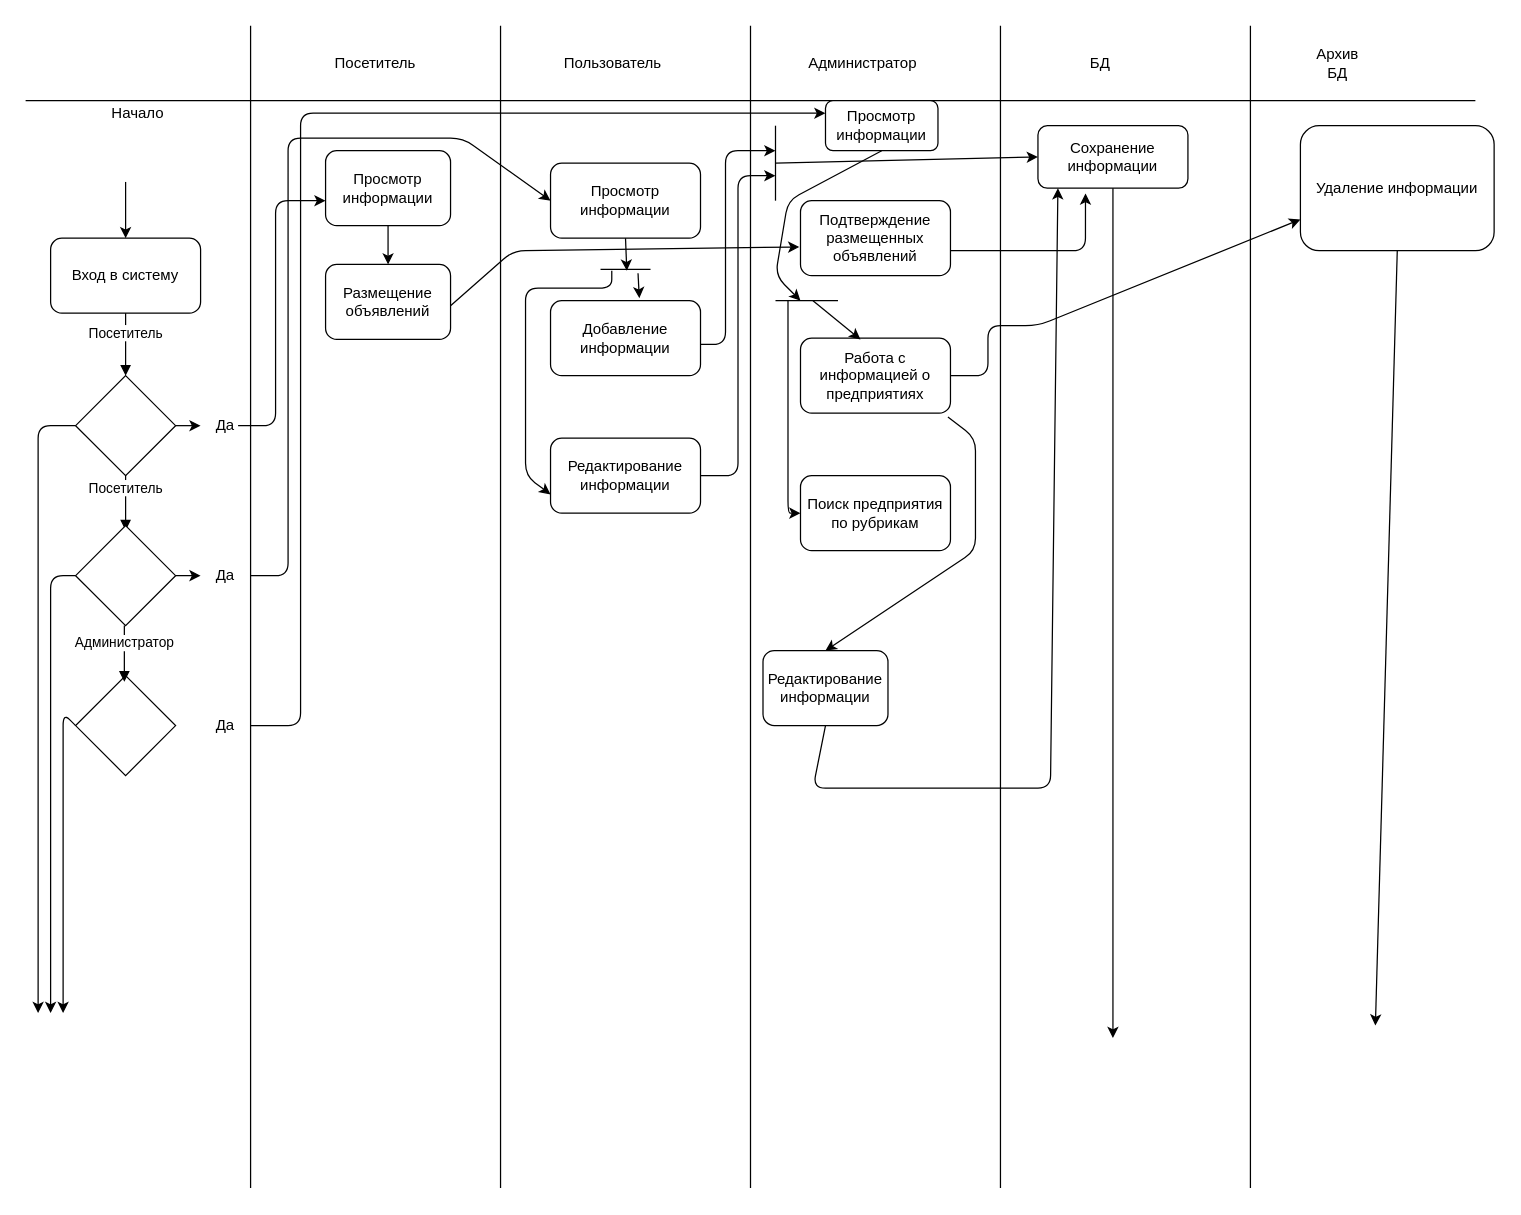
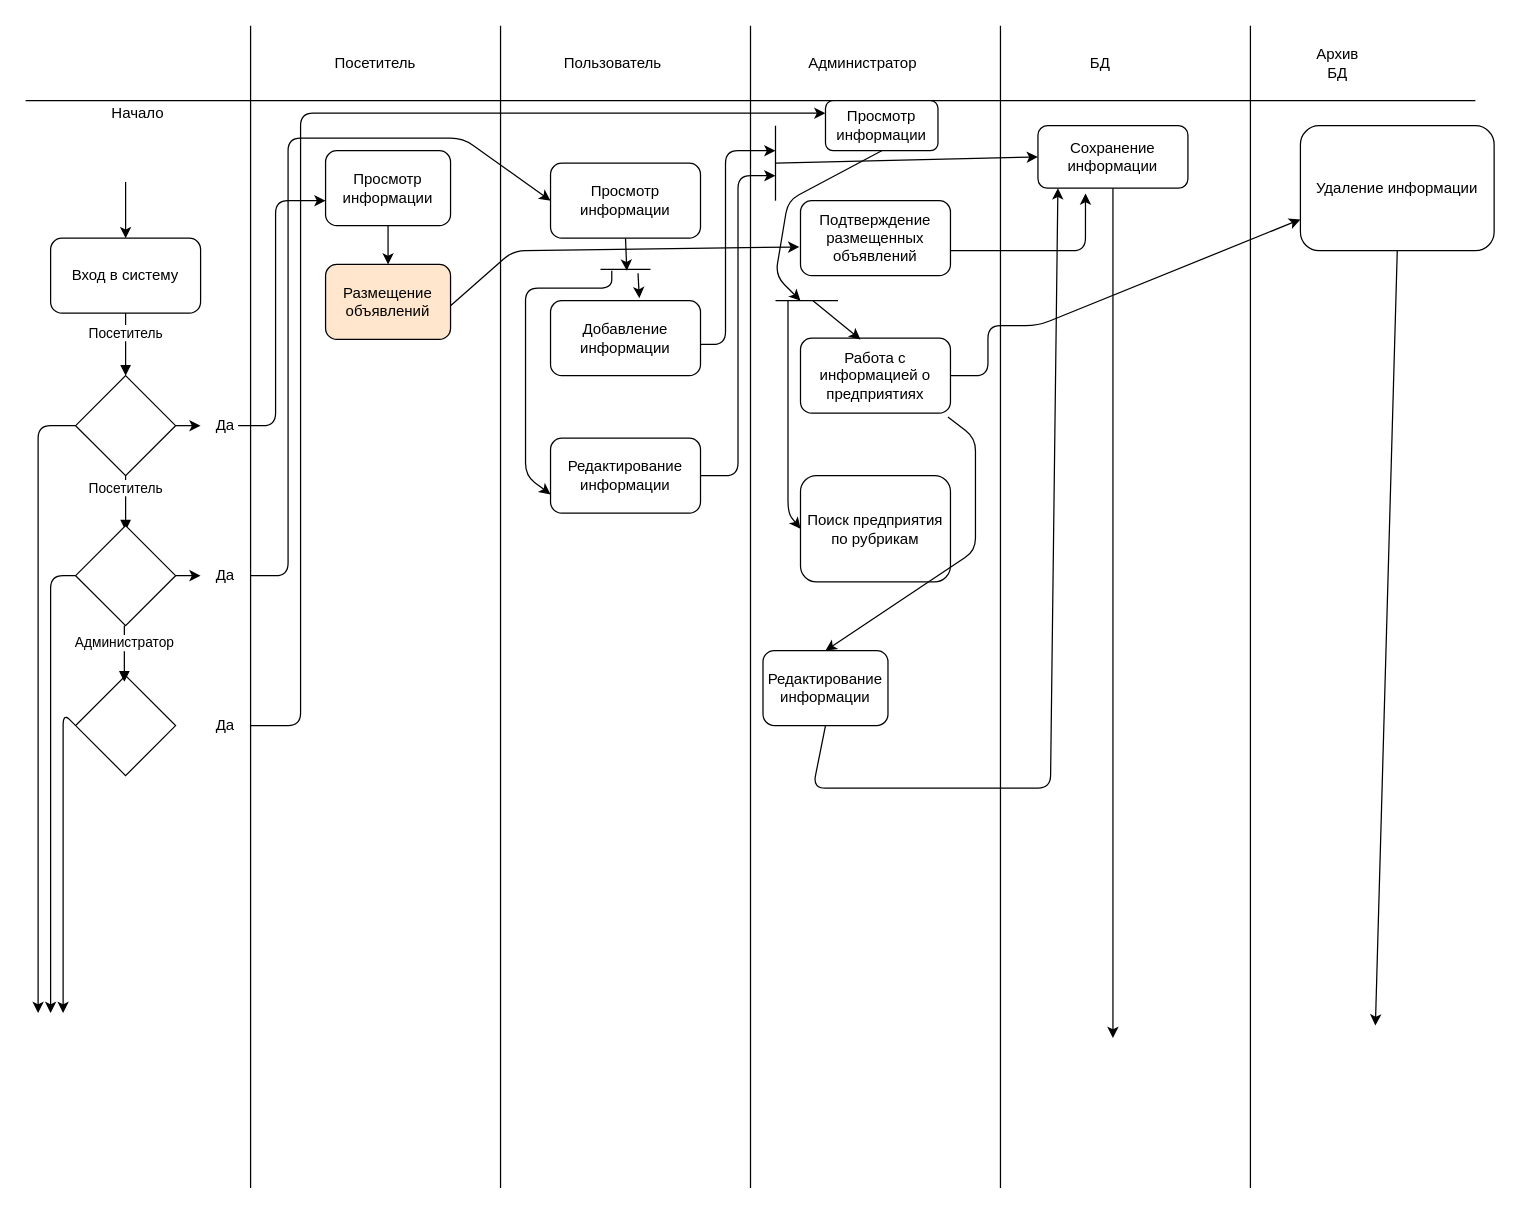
(388, 302) -> (388, 302)
(876, 513) -> (876, 529)
